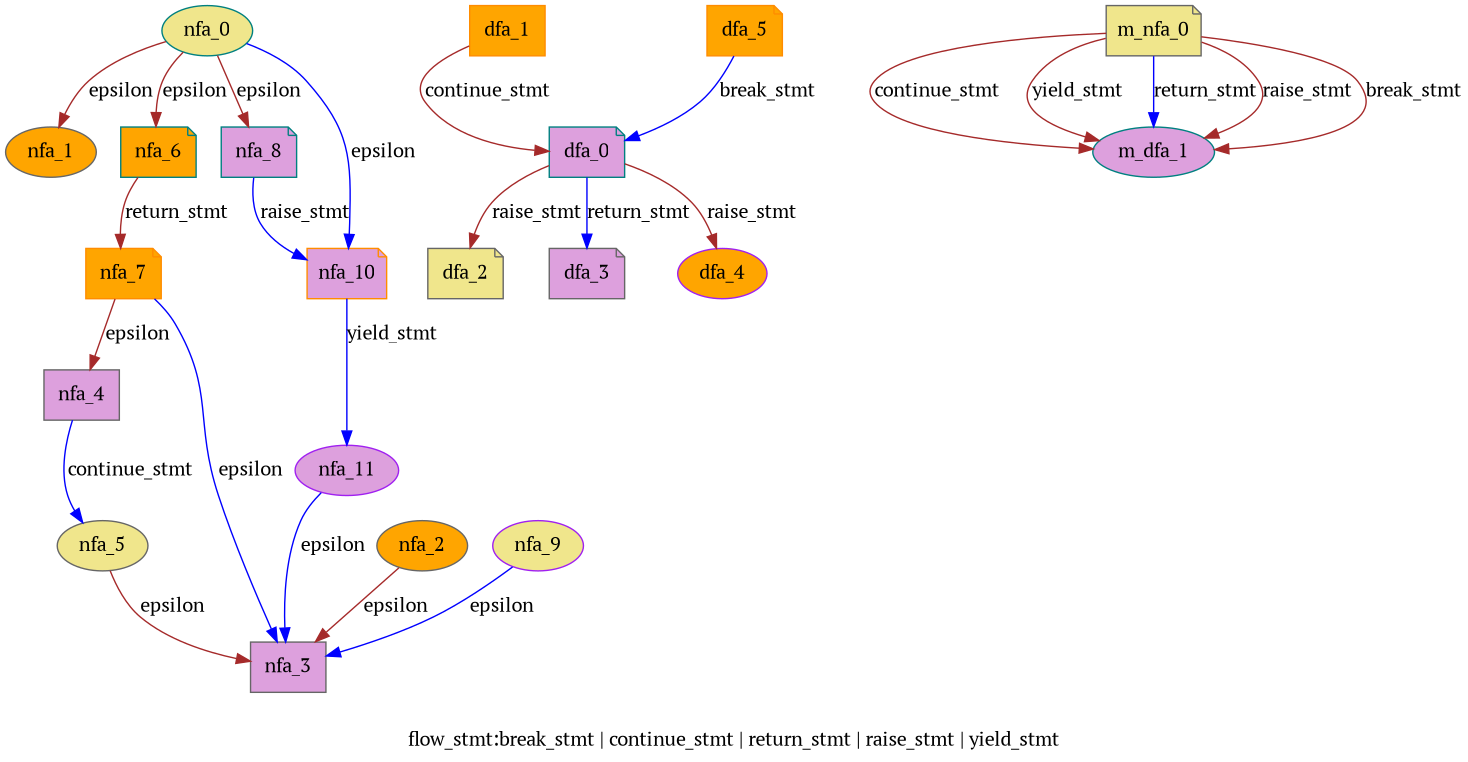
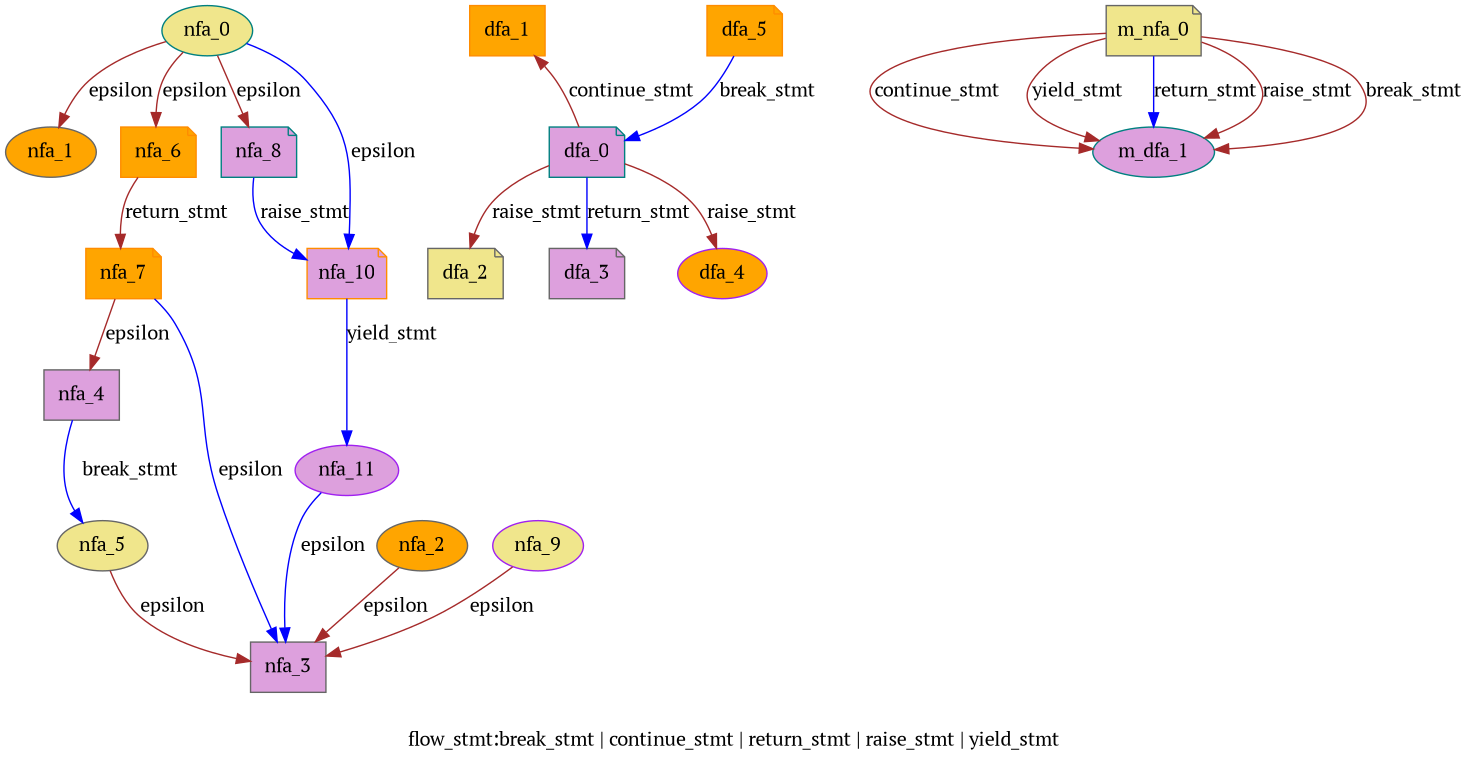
(439, 117) -> (565, 95)
(158, 152) -> (158, 152)
(131, 470) -> (131, 470)
(431, 618) -> (431, 618)
